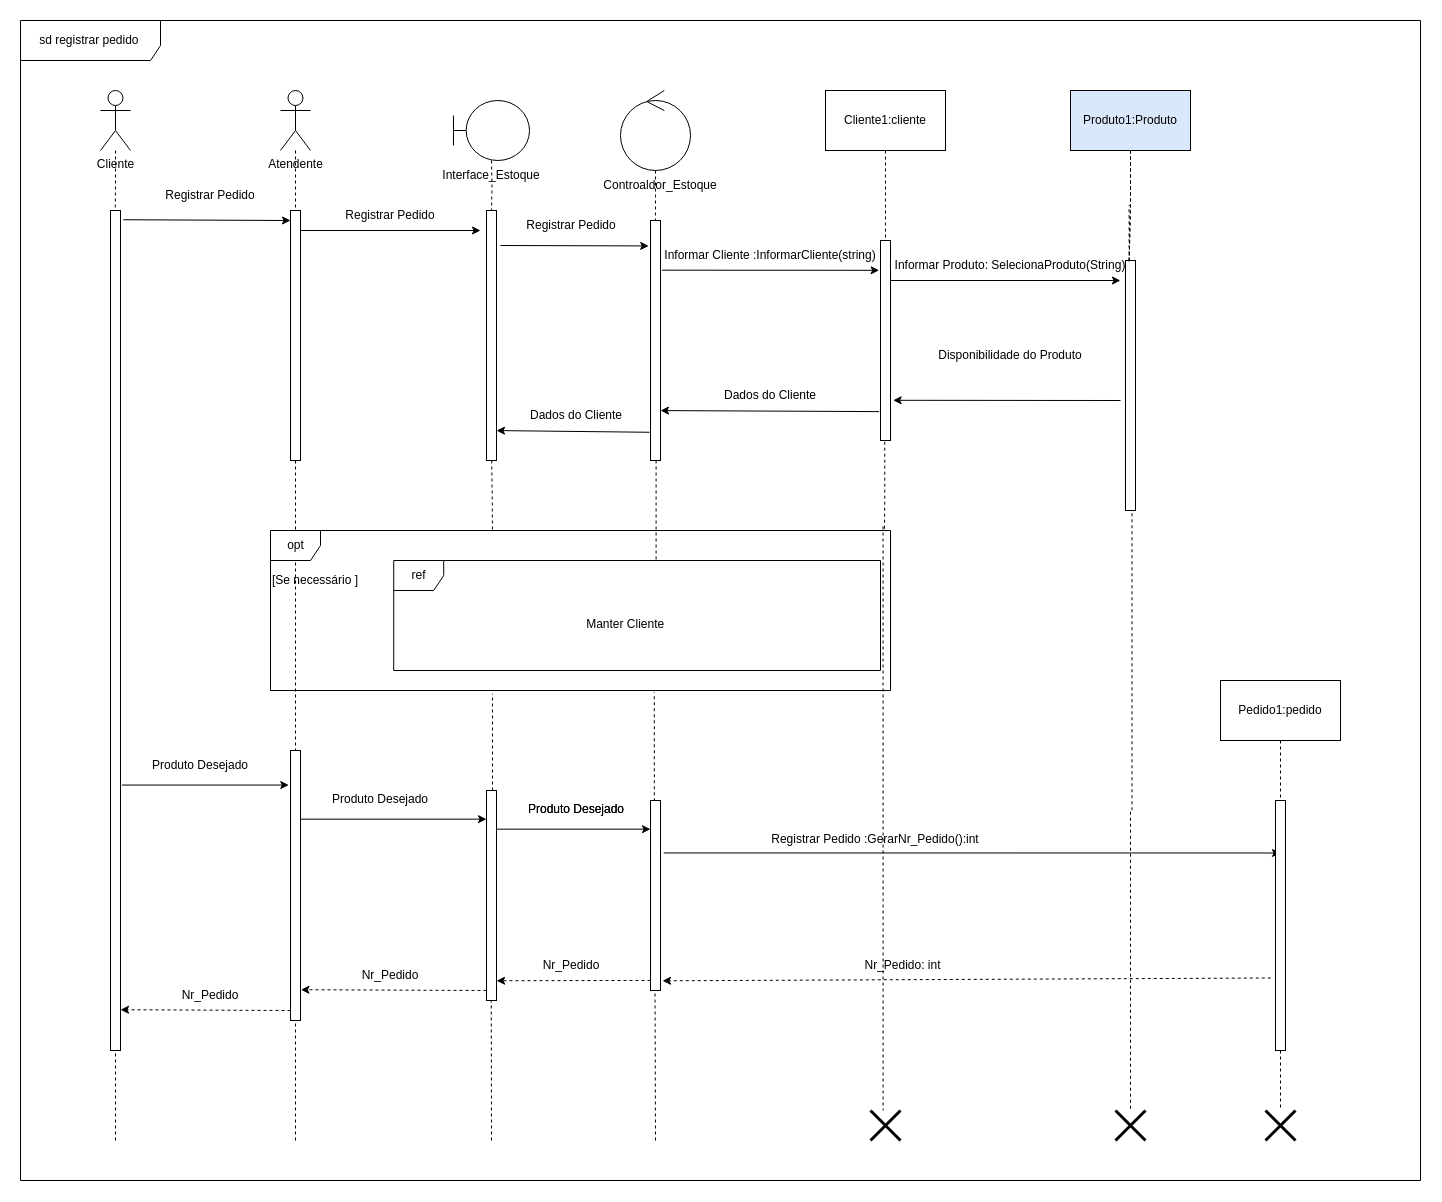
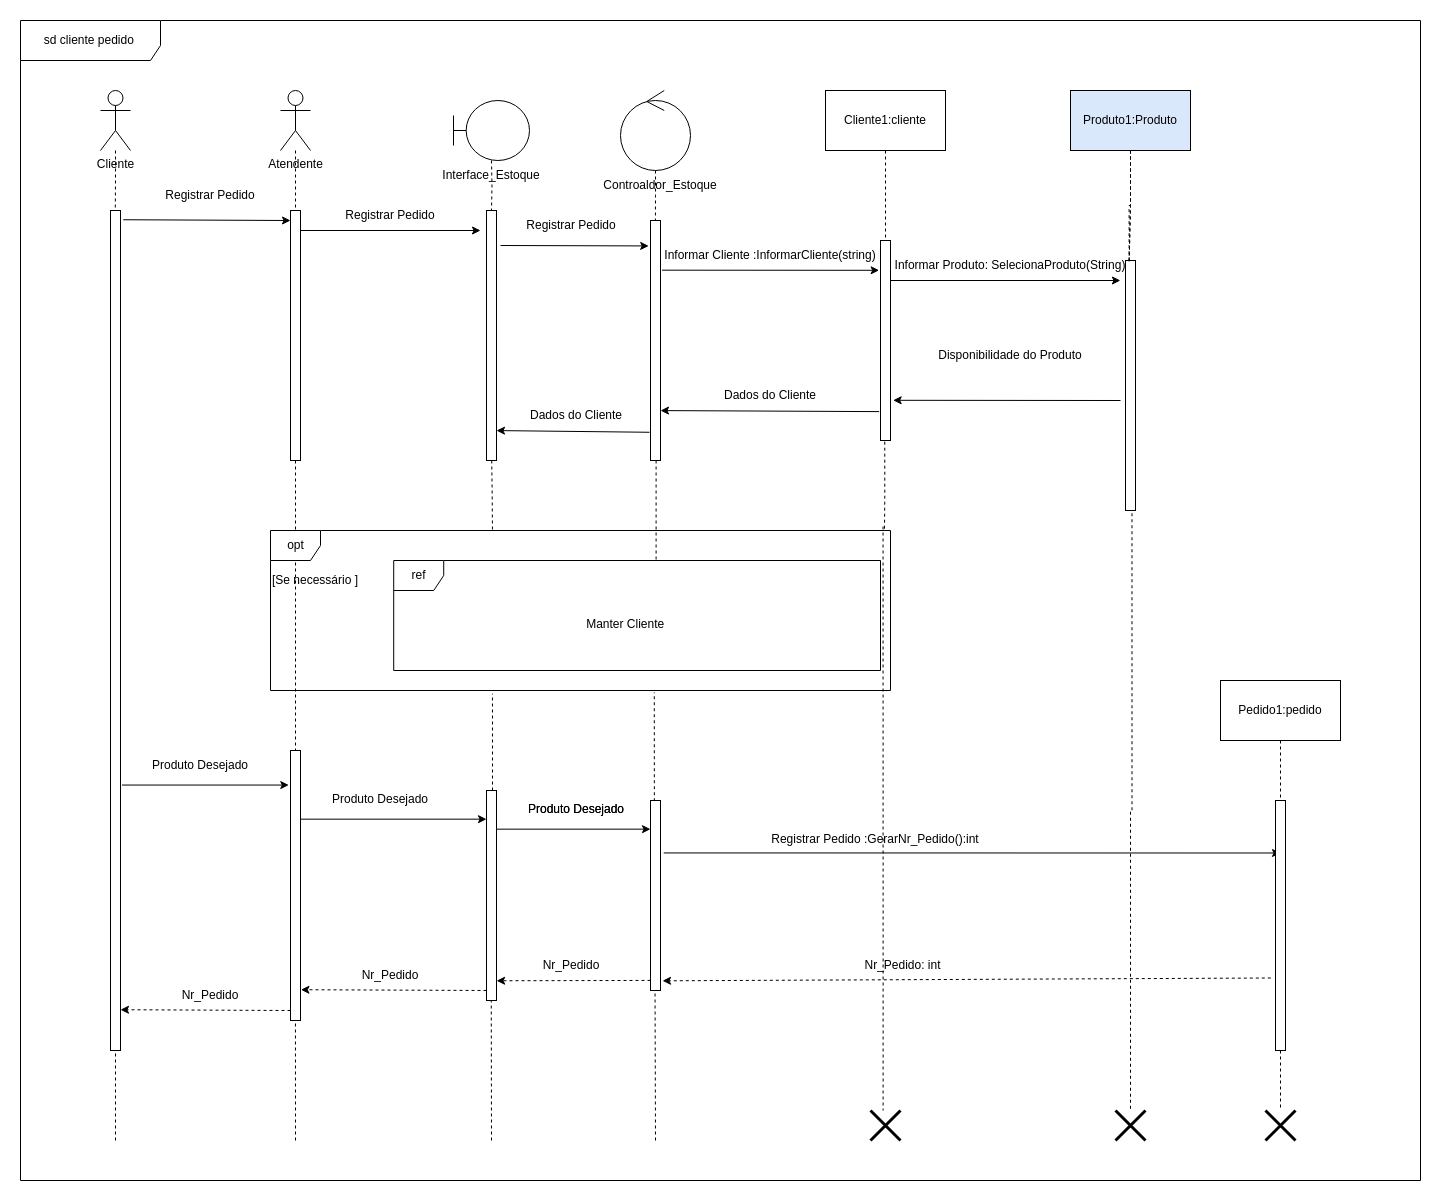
(91, 41) -> (91, 41)
